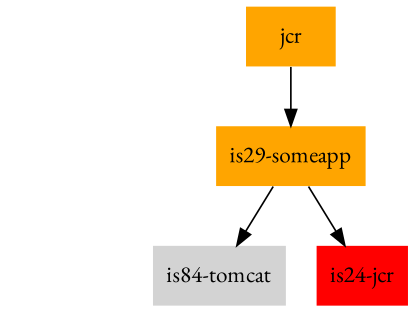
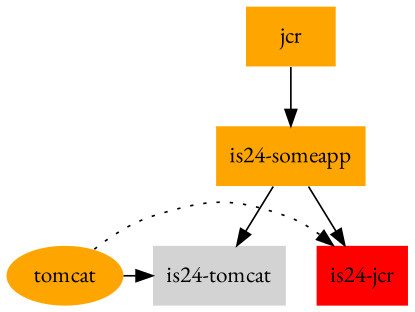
(291, 156) -> (291, 156)
none -> (65, 276)
(219, 276) -> (219, 276)
